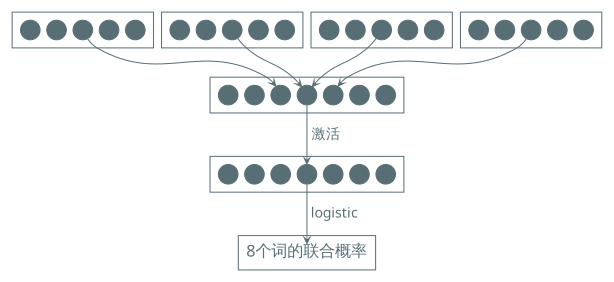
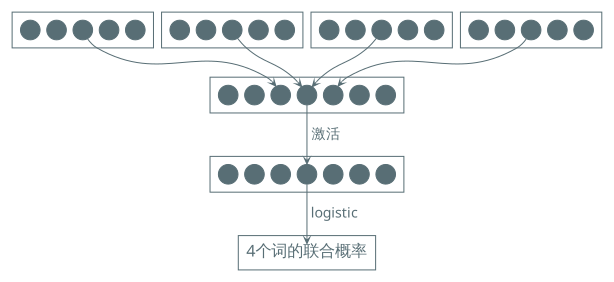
(307, 253) -> (307, 253)
